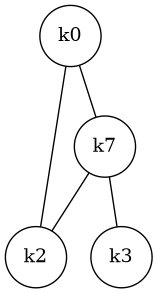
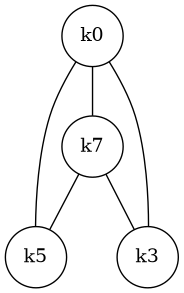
none -> (141, 141)
(36, 257) -> (36, 257)
